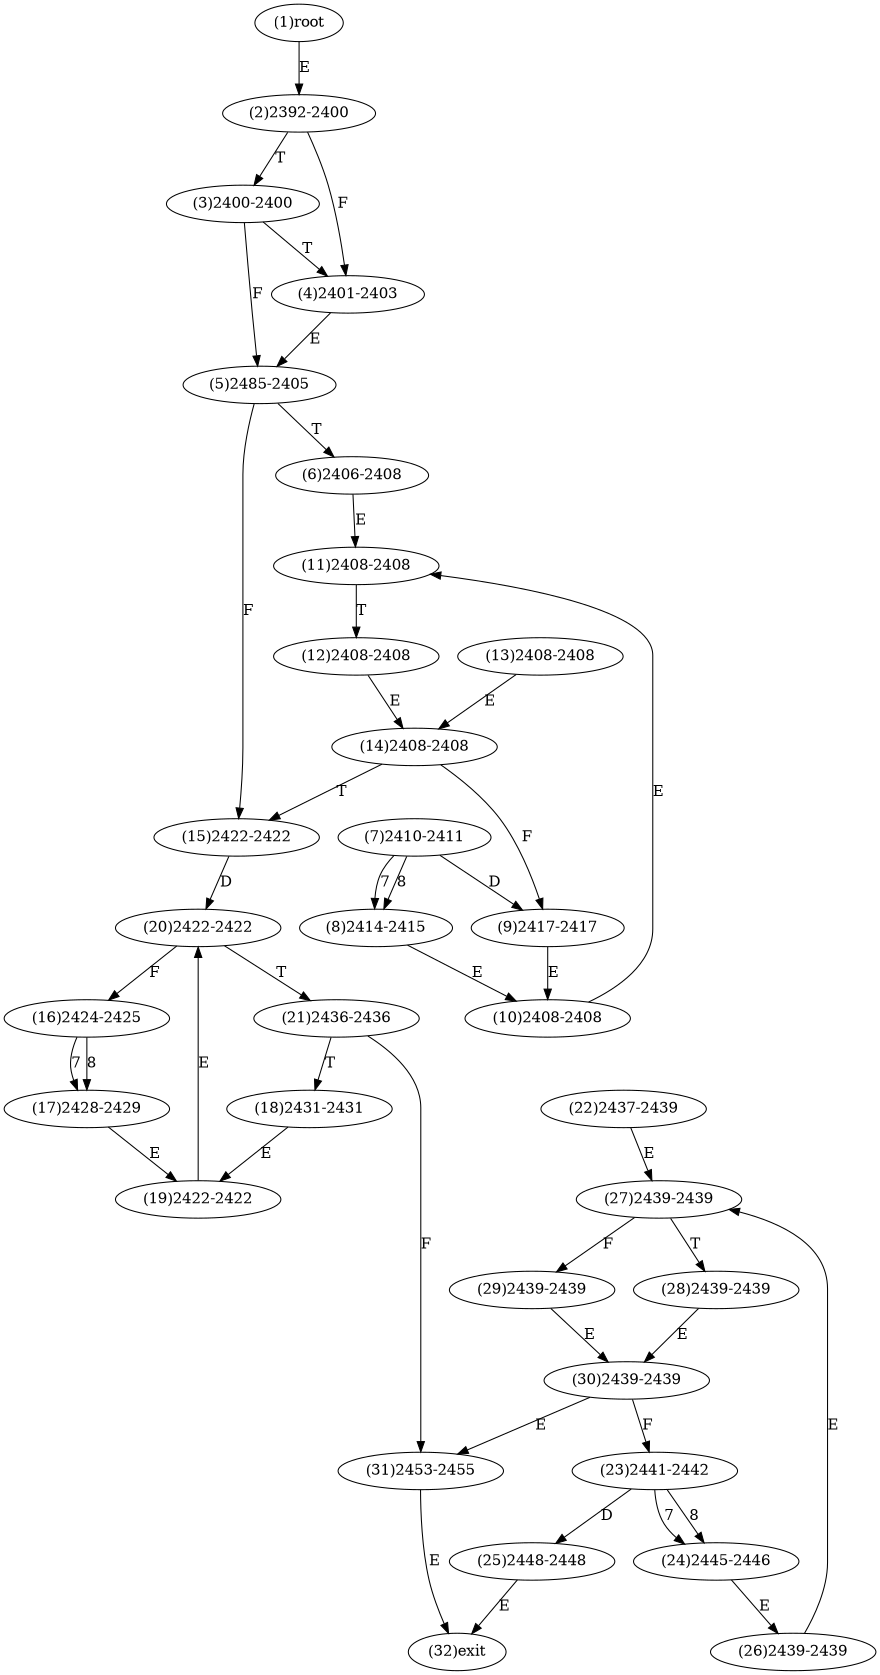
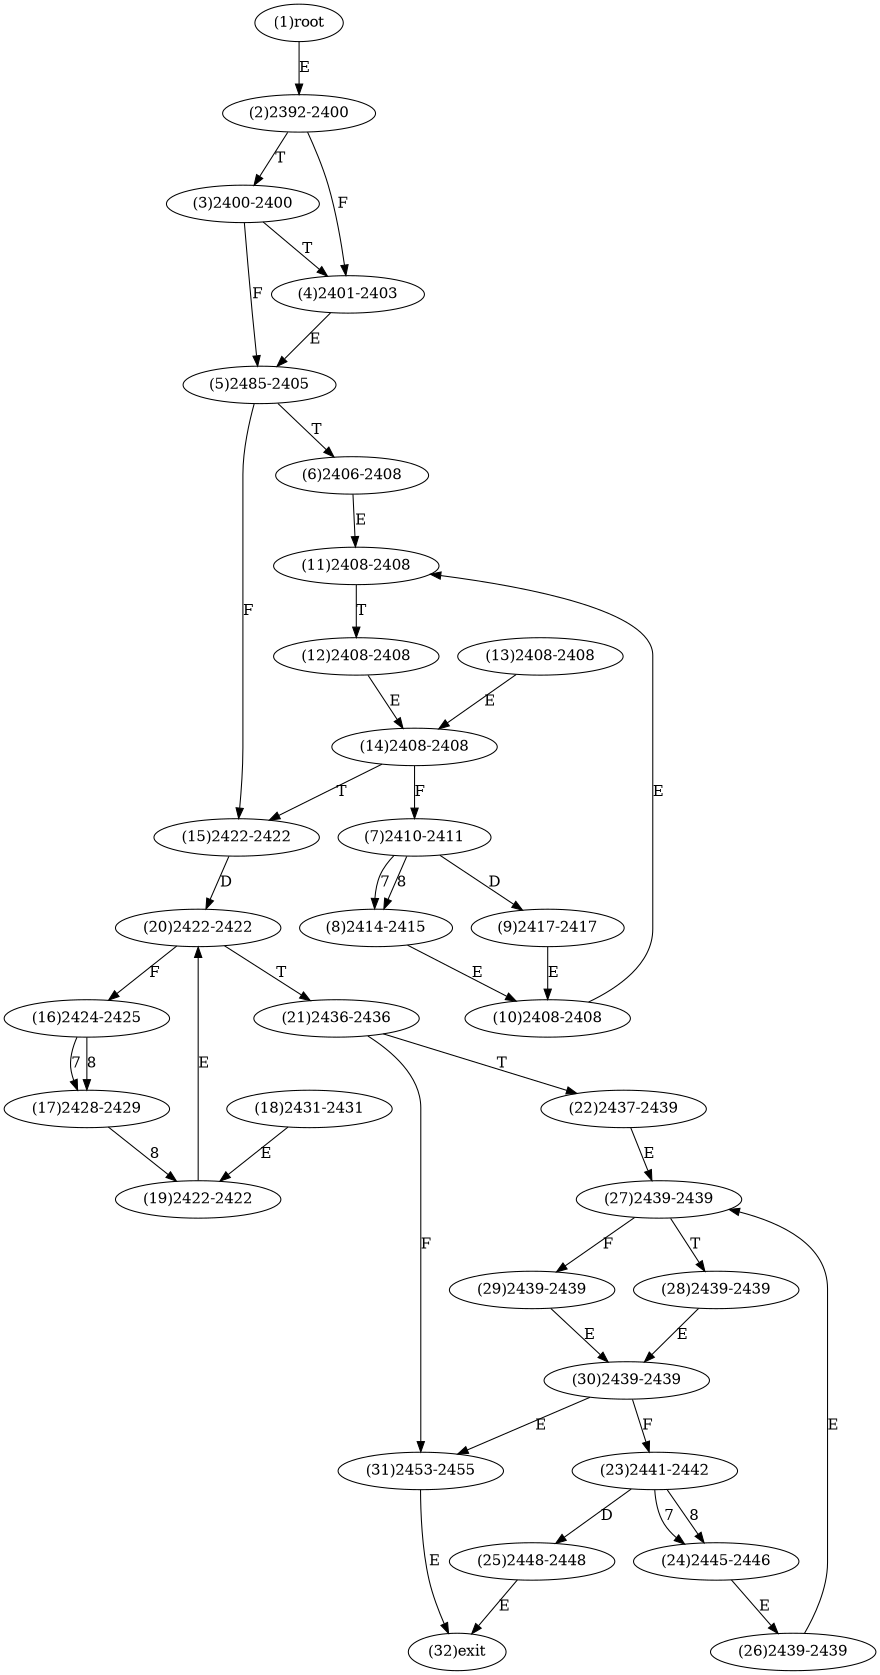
(503, 823) -> (415, 787)
(325, 1059) -> (475, 1062)
(155, 1154) -> (155, 1154)
